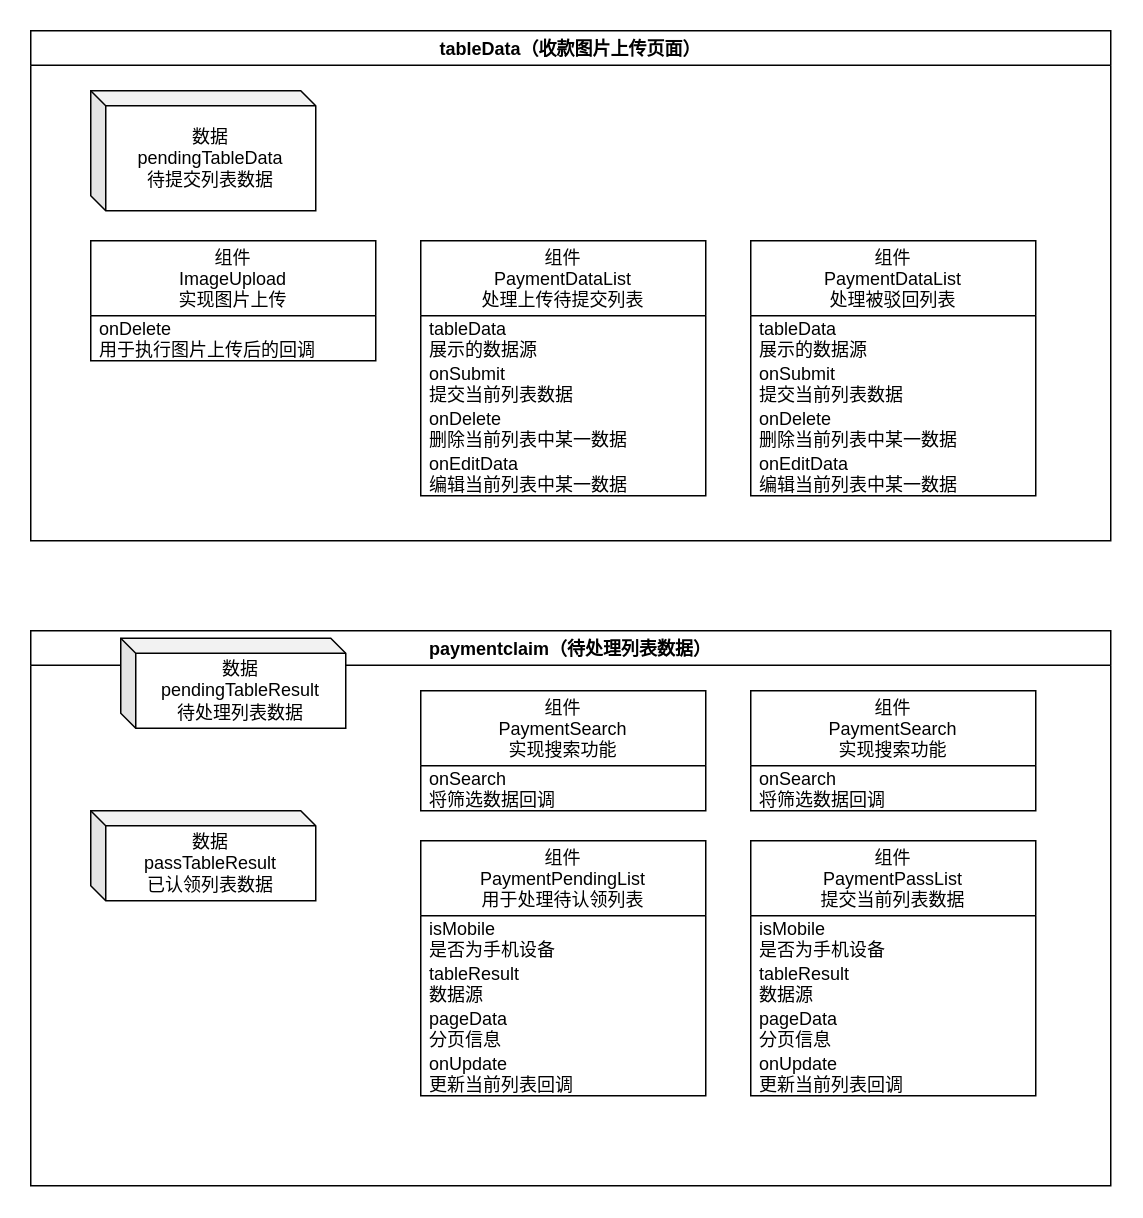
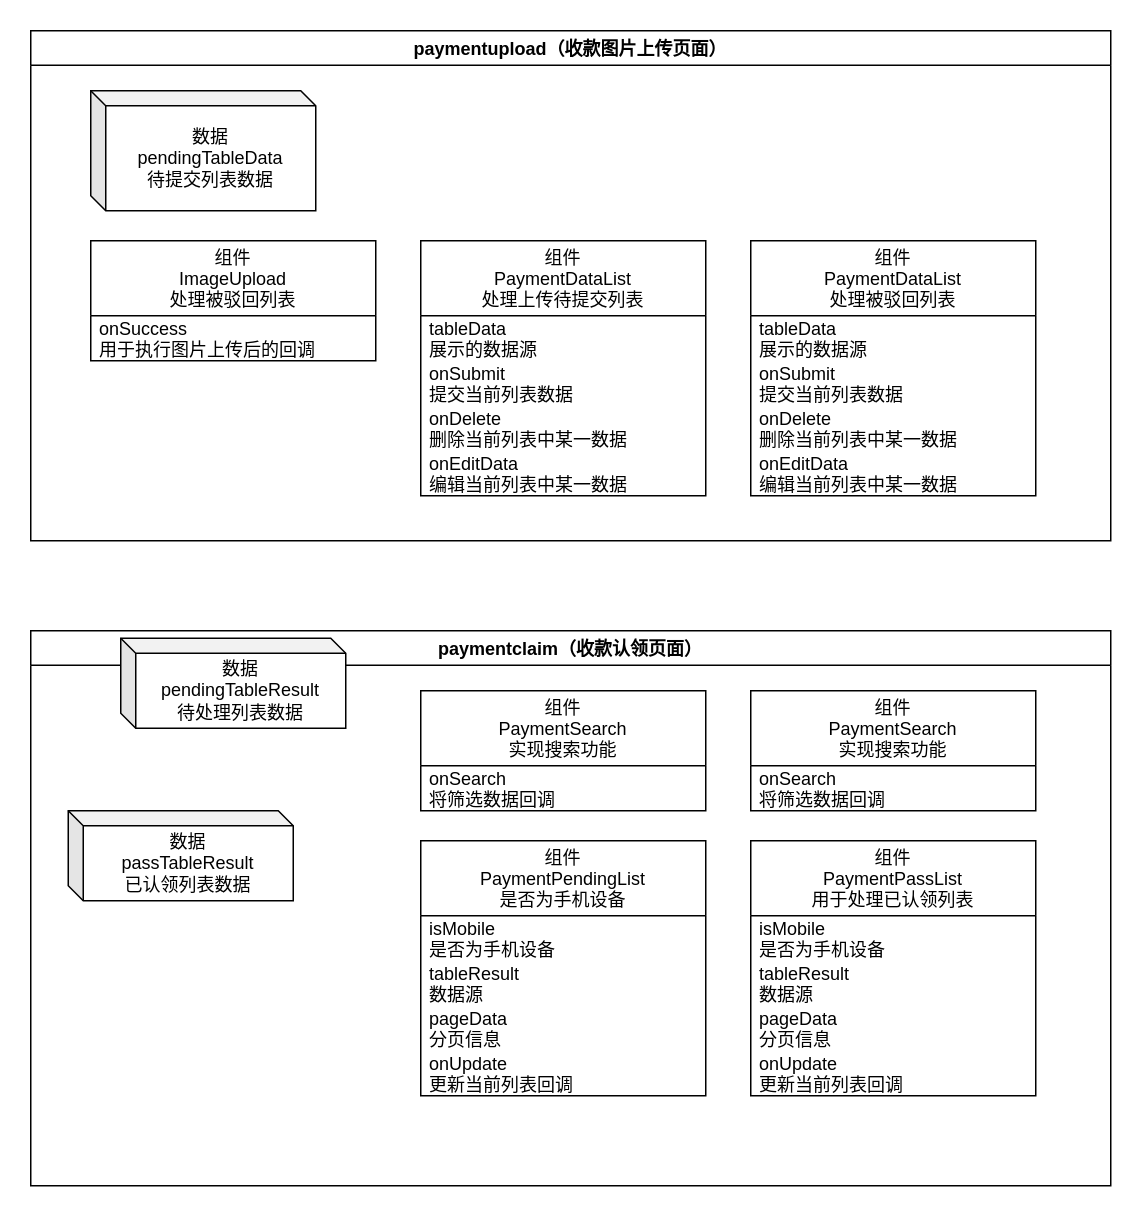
(570, 49) -> (570, 49)
(233, 258) -> (233, 258)
(137, 329) -> (144, 329)
(570, 649) -> (570, 649)
(203, 856) -> (181, 856)
(563, 858) -> (563, 858)
(893, 858) -> (893, 858)
